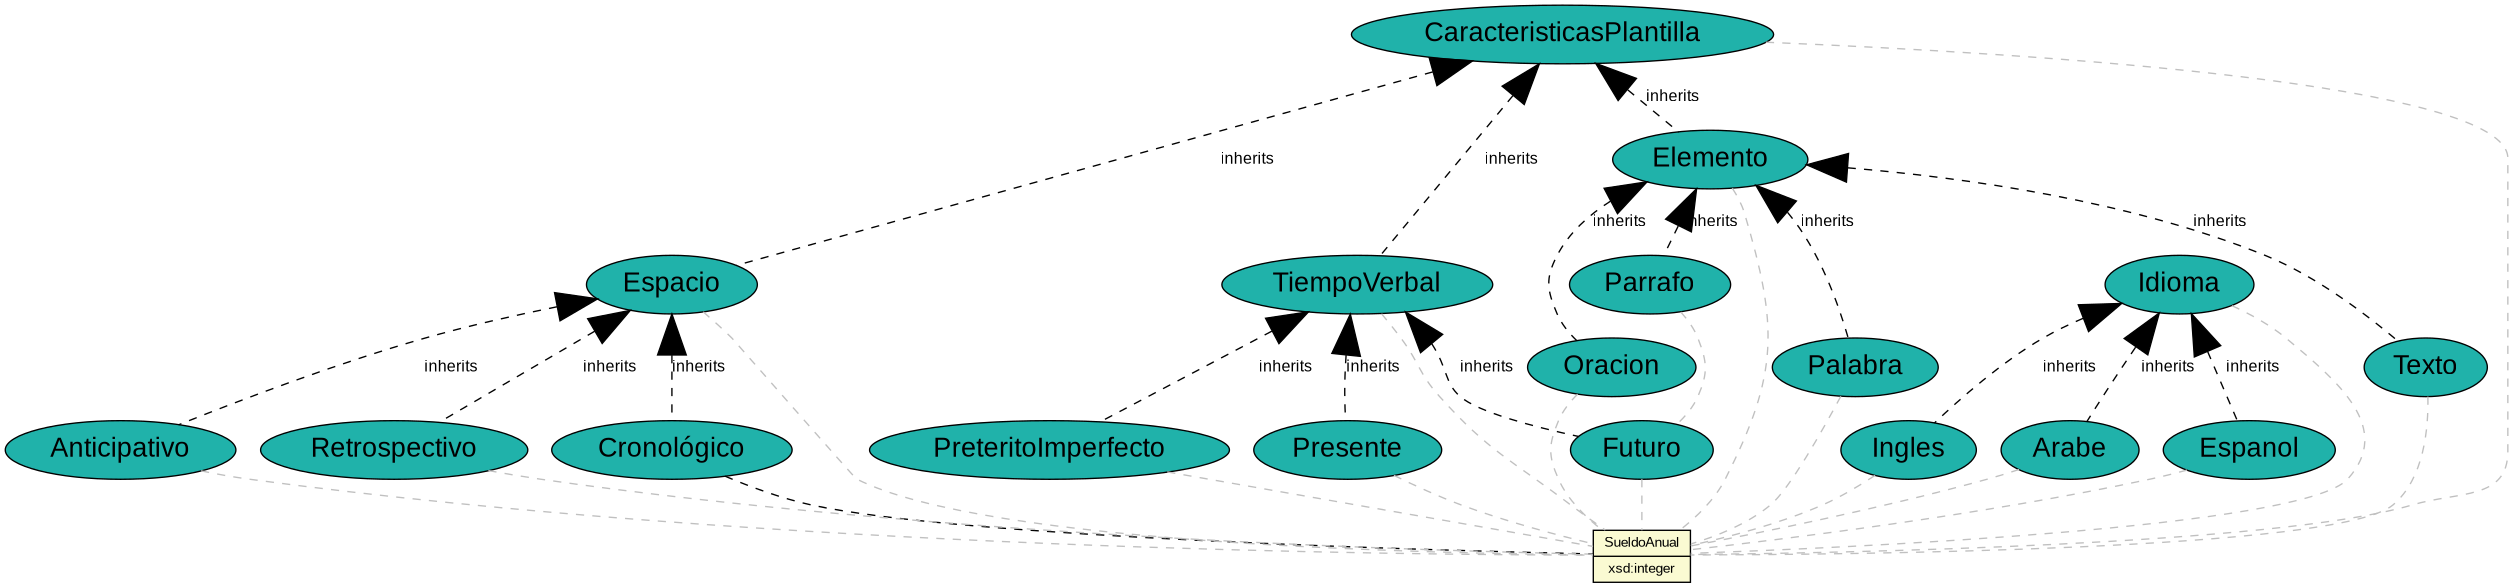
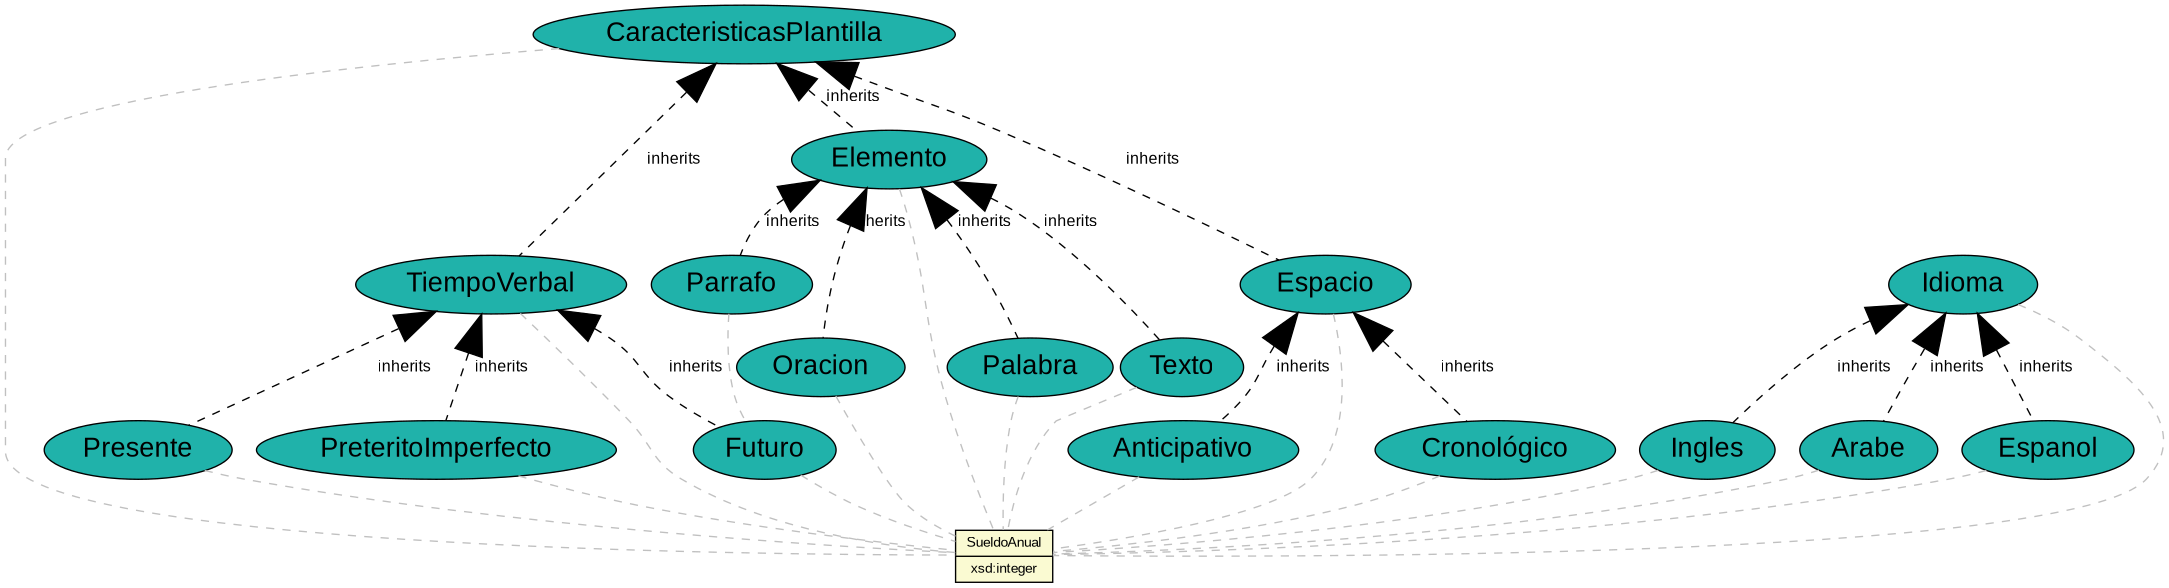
(394, 450) -> none
(1156, 538) -> (1249, 527)
